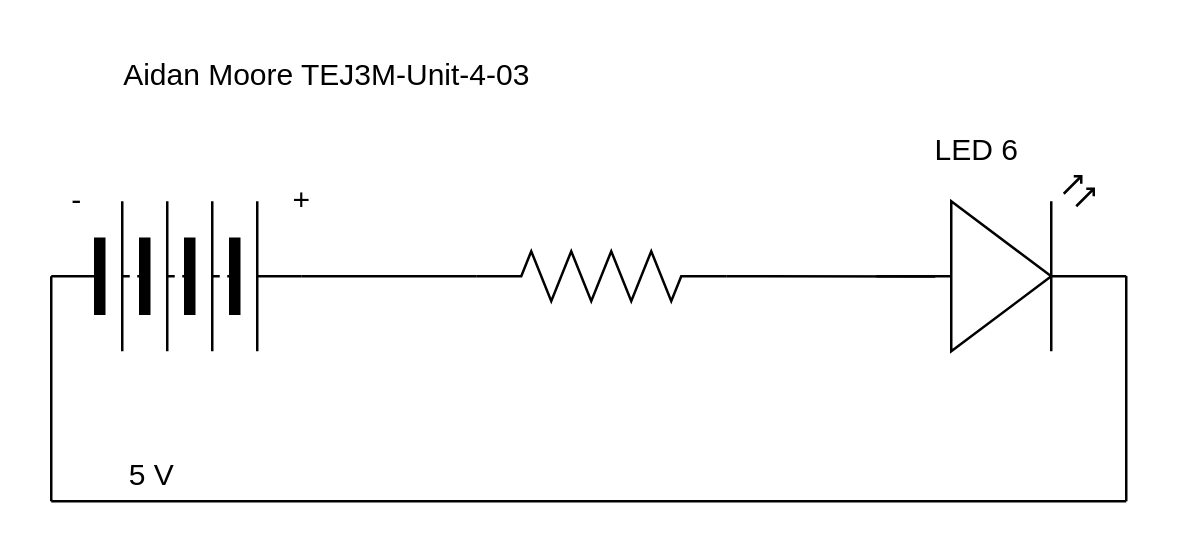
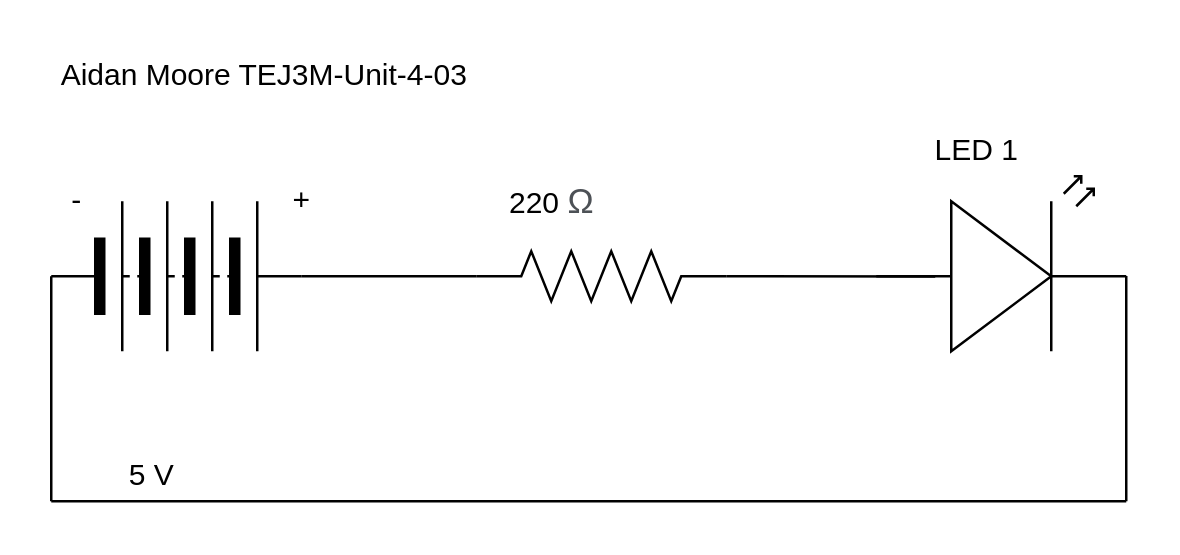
(326, 76) -> (264, 76)
(978, 151) -> (978, 151)
none -> (551, 201)
